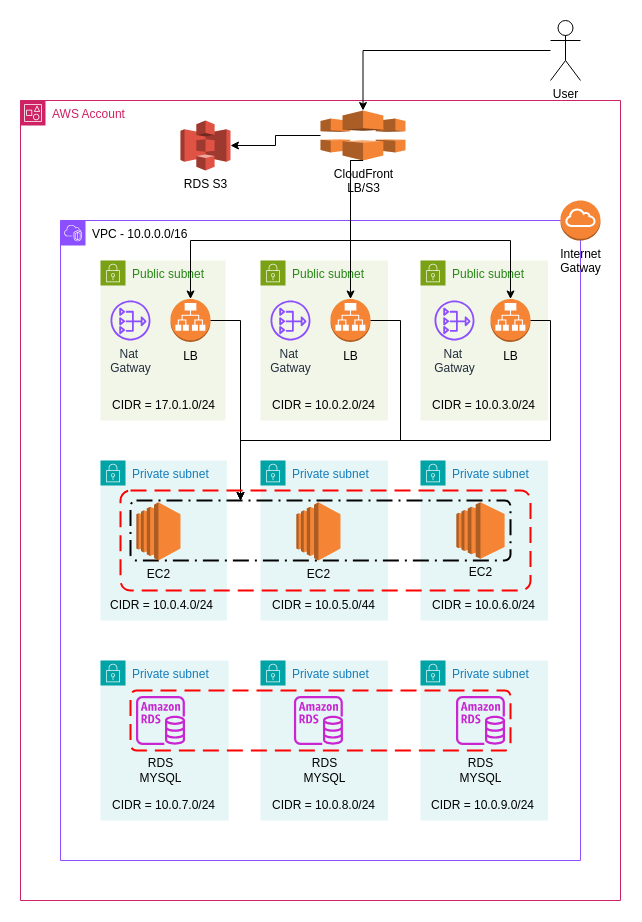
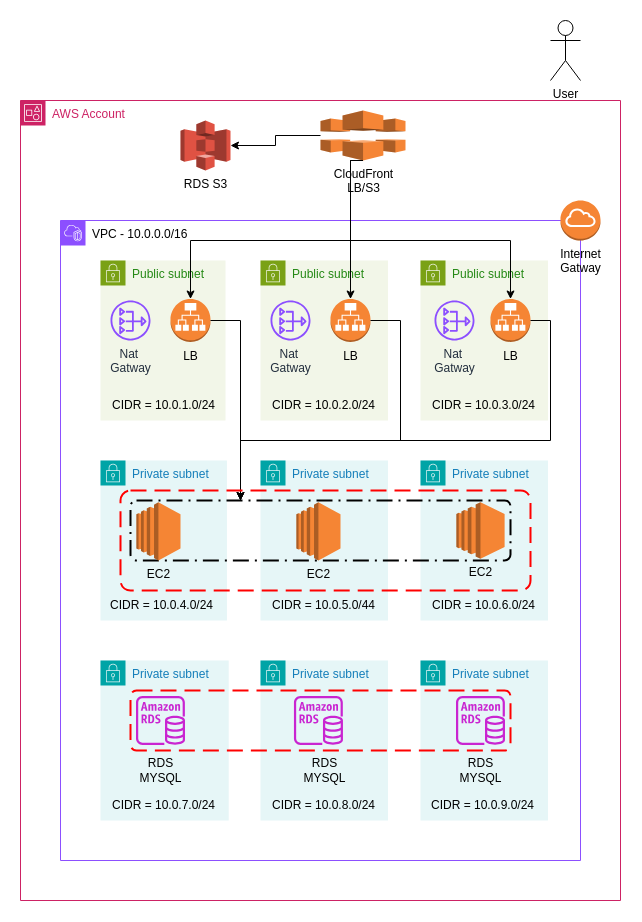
(430, 51) -> none
(164, 406) -> (164, 406)
